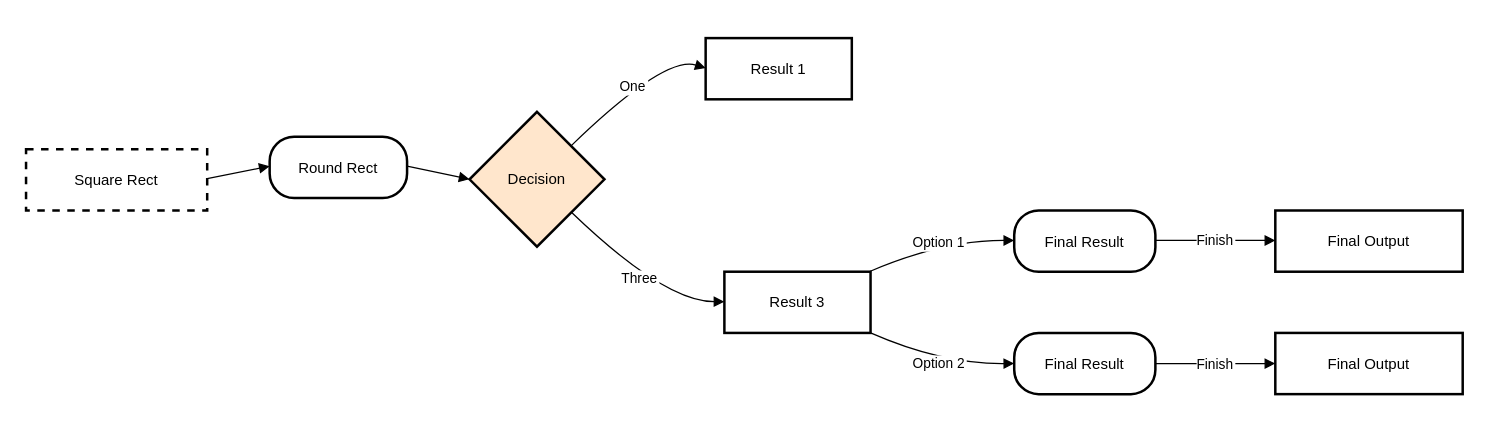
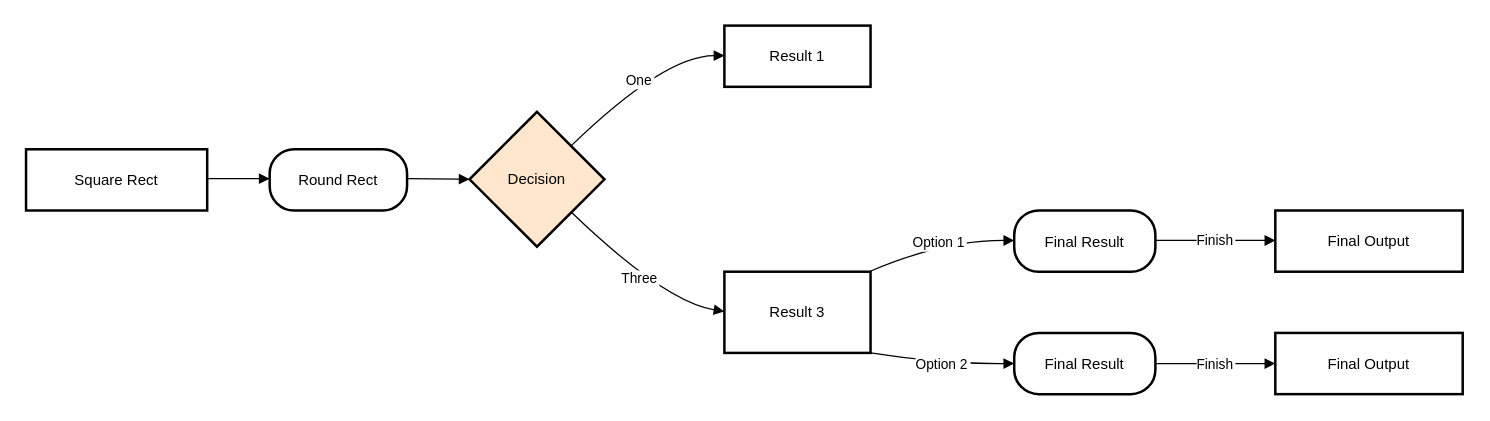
(779, 69) -> (798, 56)
(338, 168) -> (338, 180)
(116, 180) -> (116, 180)
(798, 303) -> (798, 313)
